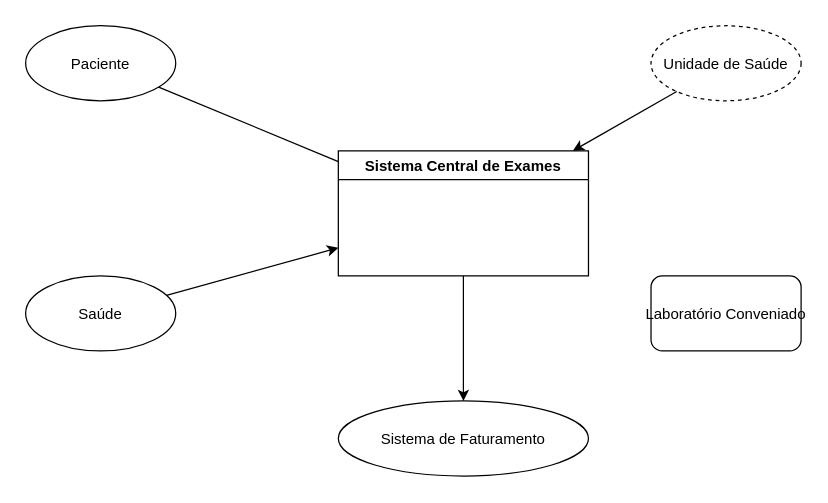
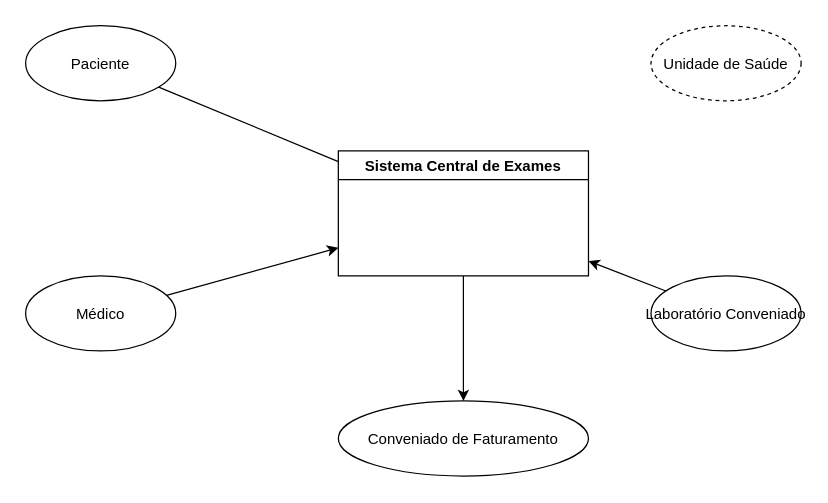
(628, 119) -> none
none -> (631, 277)
(726, 313) -> (726, 313)
(100, 314) -> (100, 314)
(463, 439) -> (463, 439)
